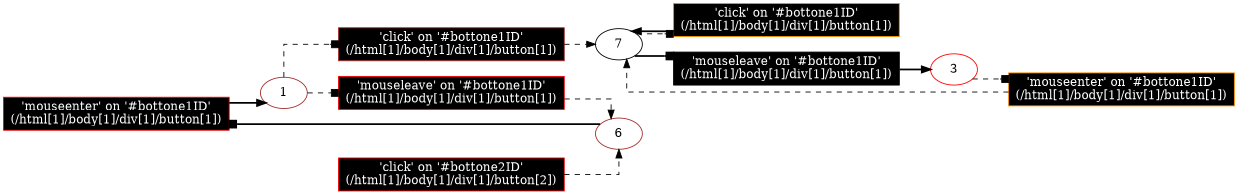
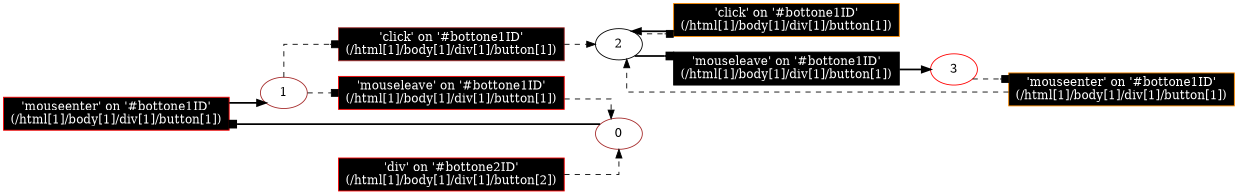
(619, 44) -> (619, 44)
(619, 134) -> (619, 134)
(451, 174) -> (451, 174)
